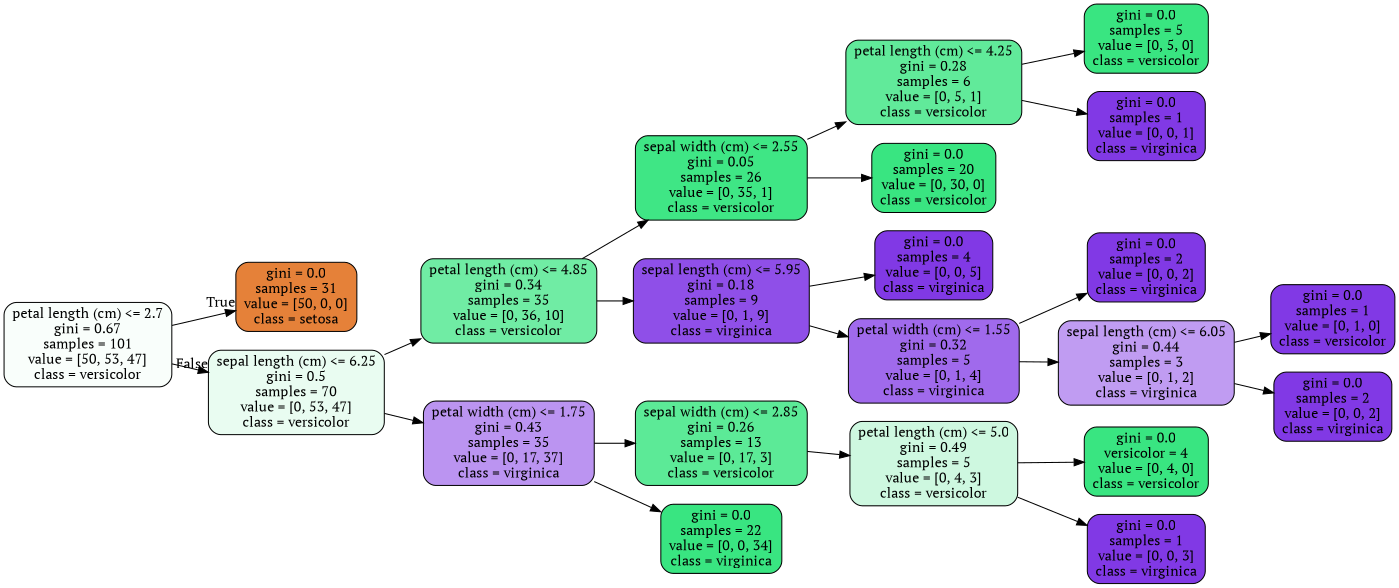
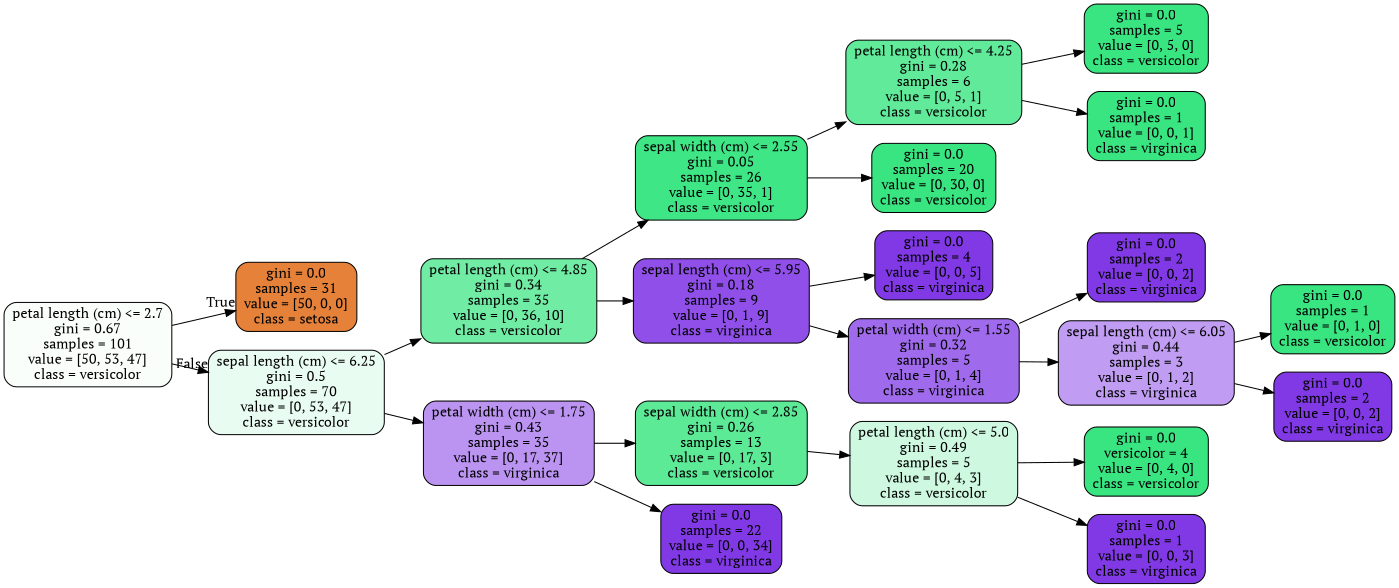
(1146, 126) -> (1146, 126)
(1333, 319) -> (1333, 319)
(721, 539) -> (721, 539)
